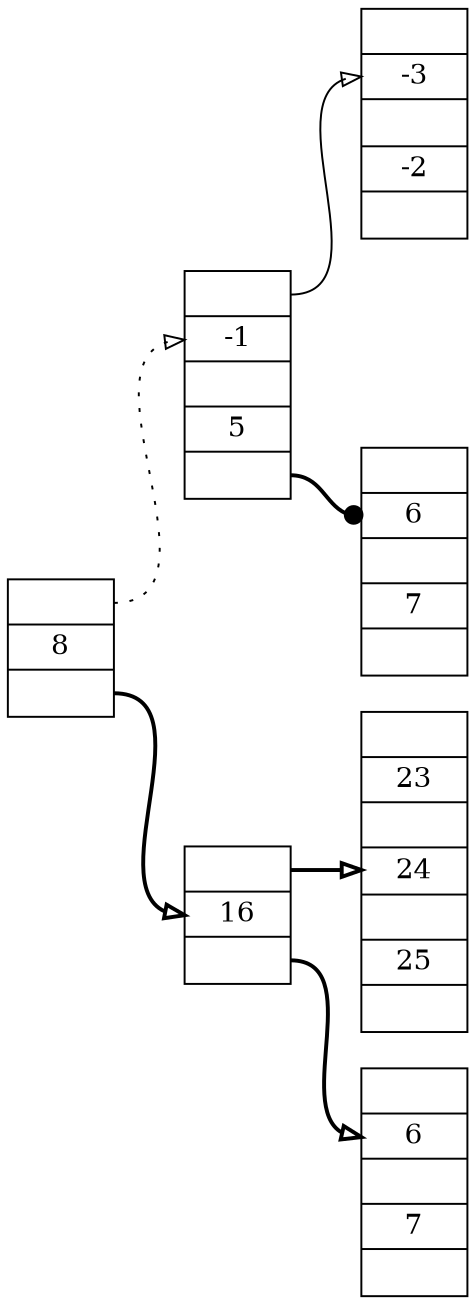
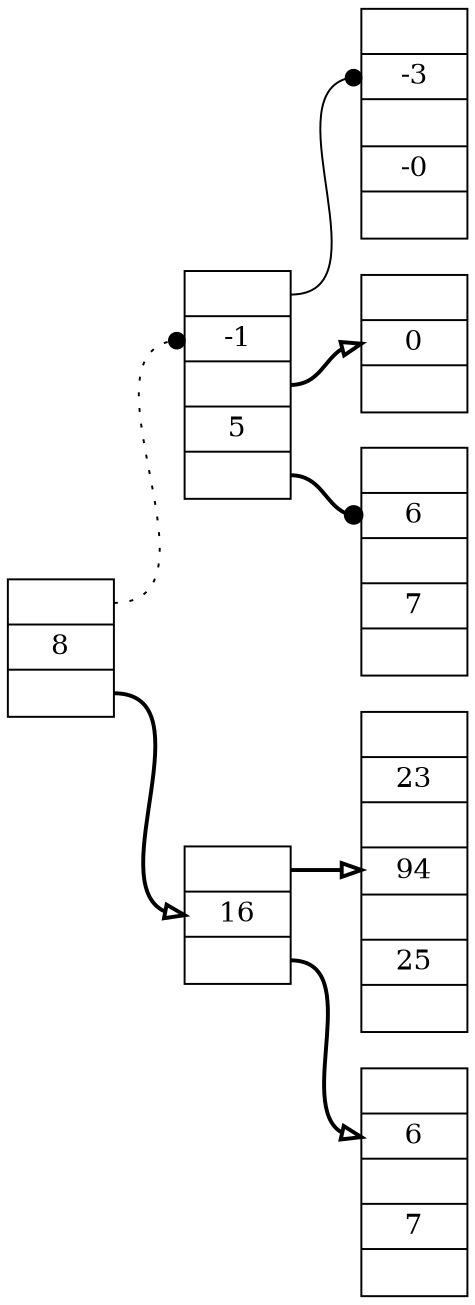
(414, 168) -> (414, 168)
(327, 193) -> (327, 193)
none -> (414, 344)
(151, 479) -> (151, 479)
(414, 870) -> (414, 870)
